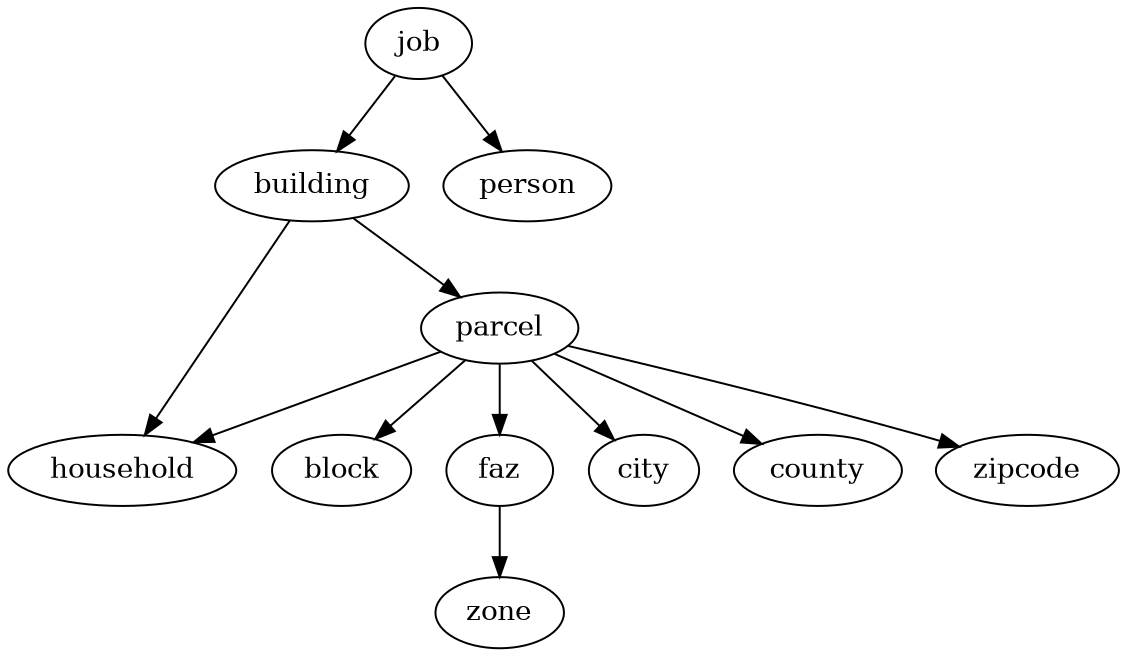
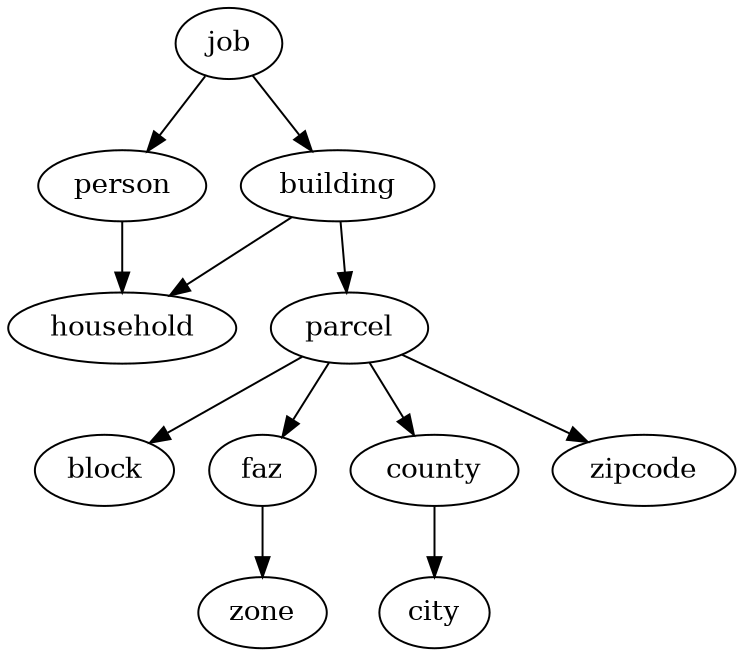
(327, 393) -> (122, 247)
(566, 393) -> (434, 532)
